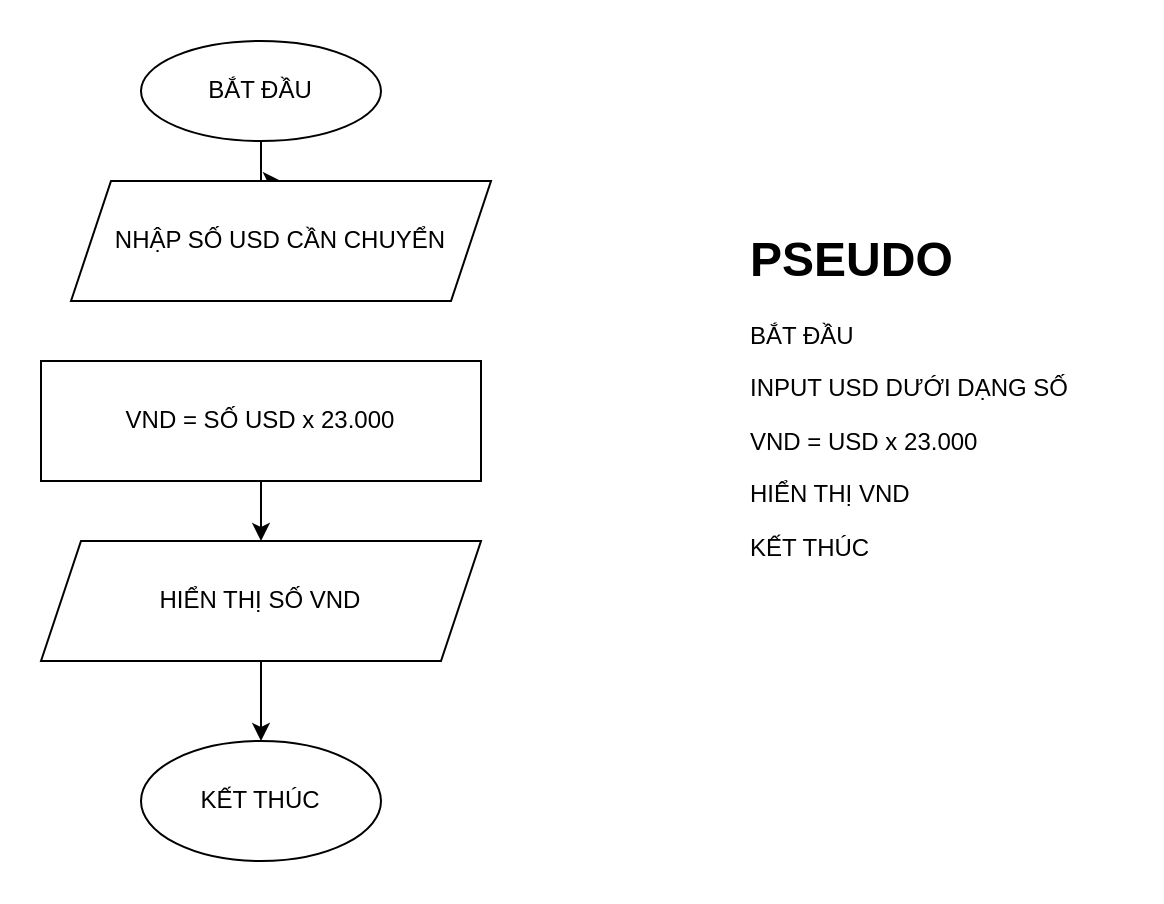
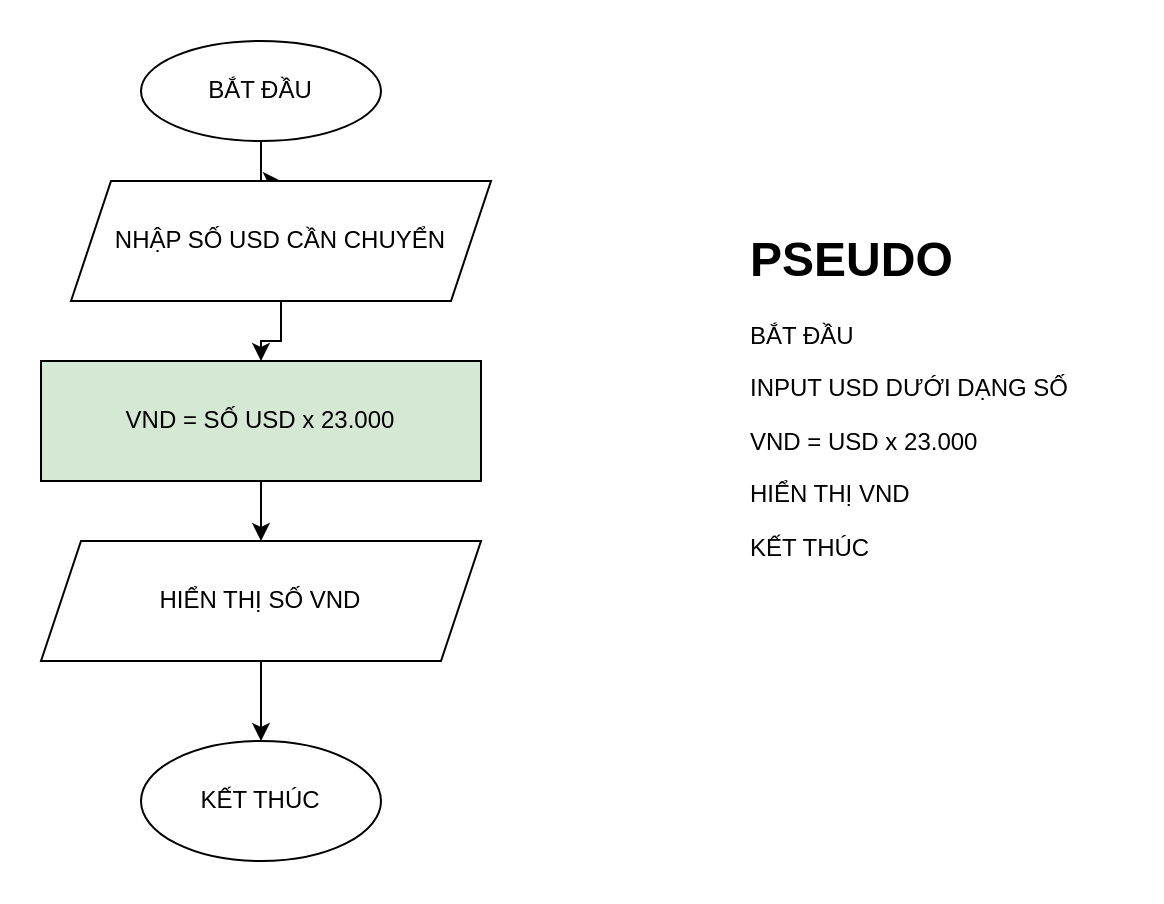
none -> (281, 334)
(261, 421) -> (261, 421)
